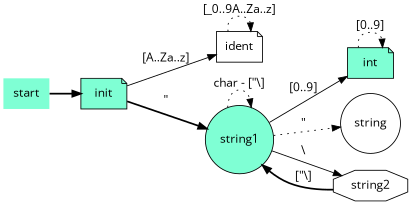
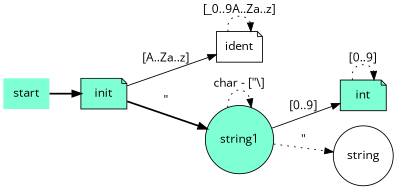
(371, 186) -> none
